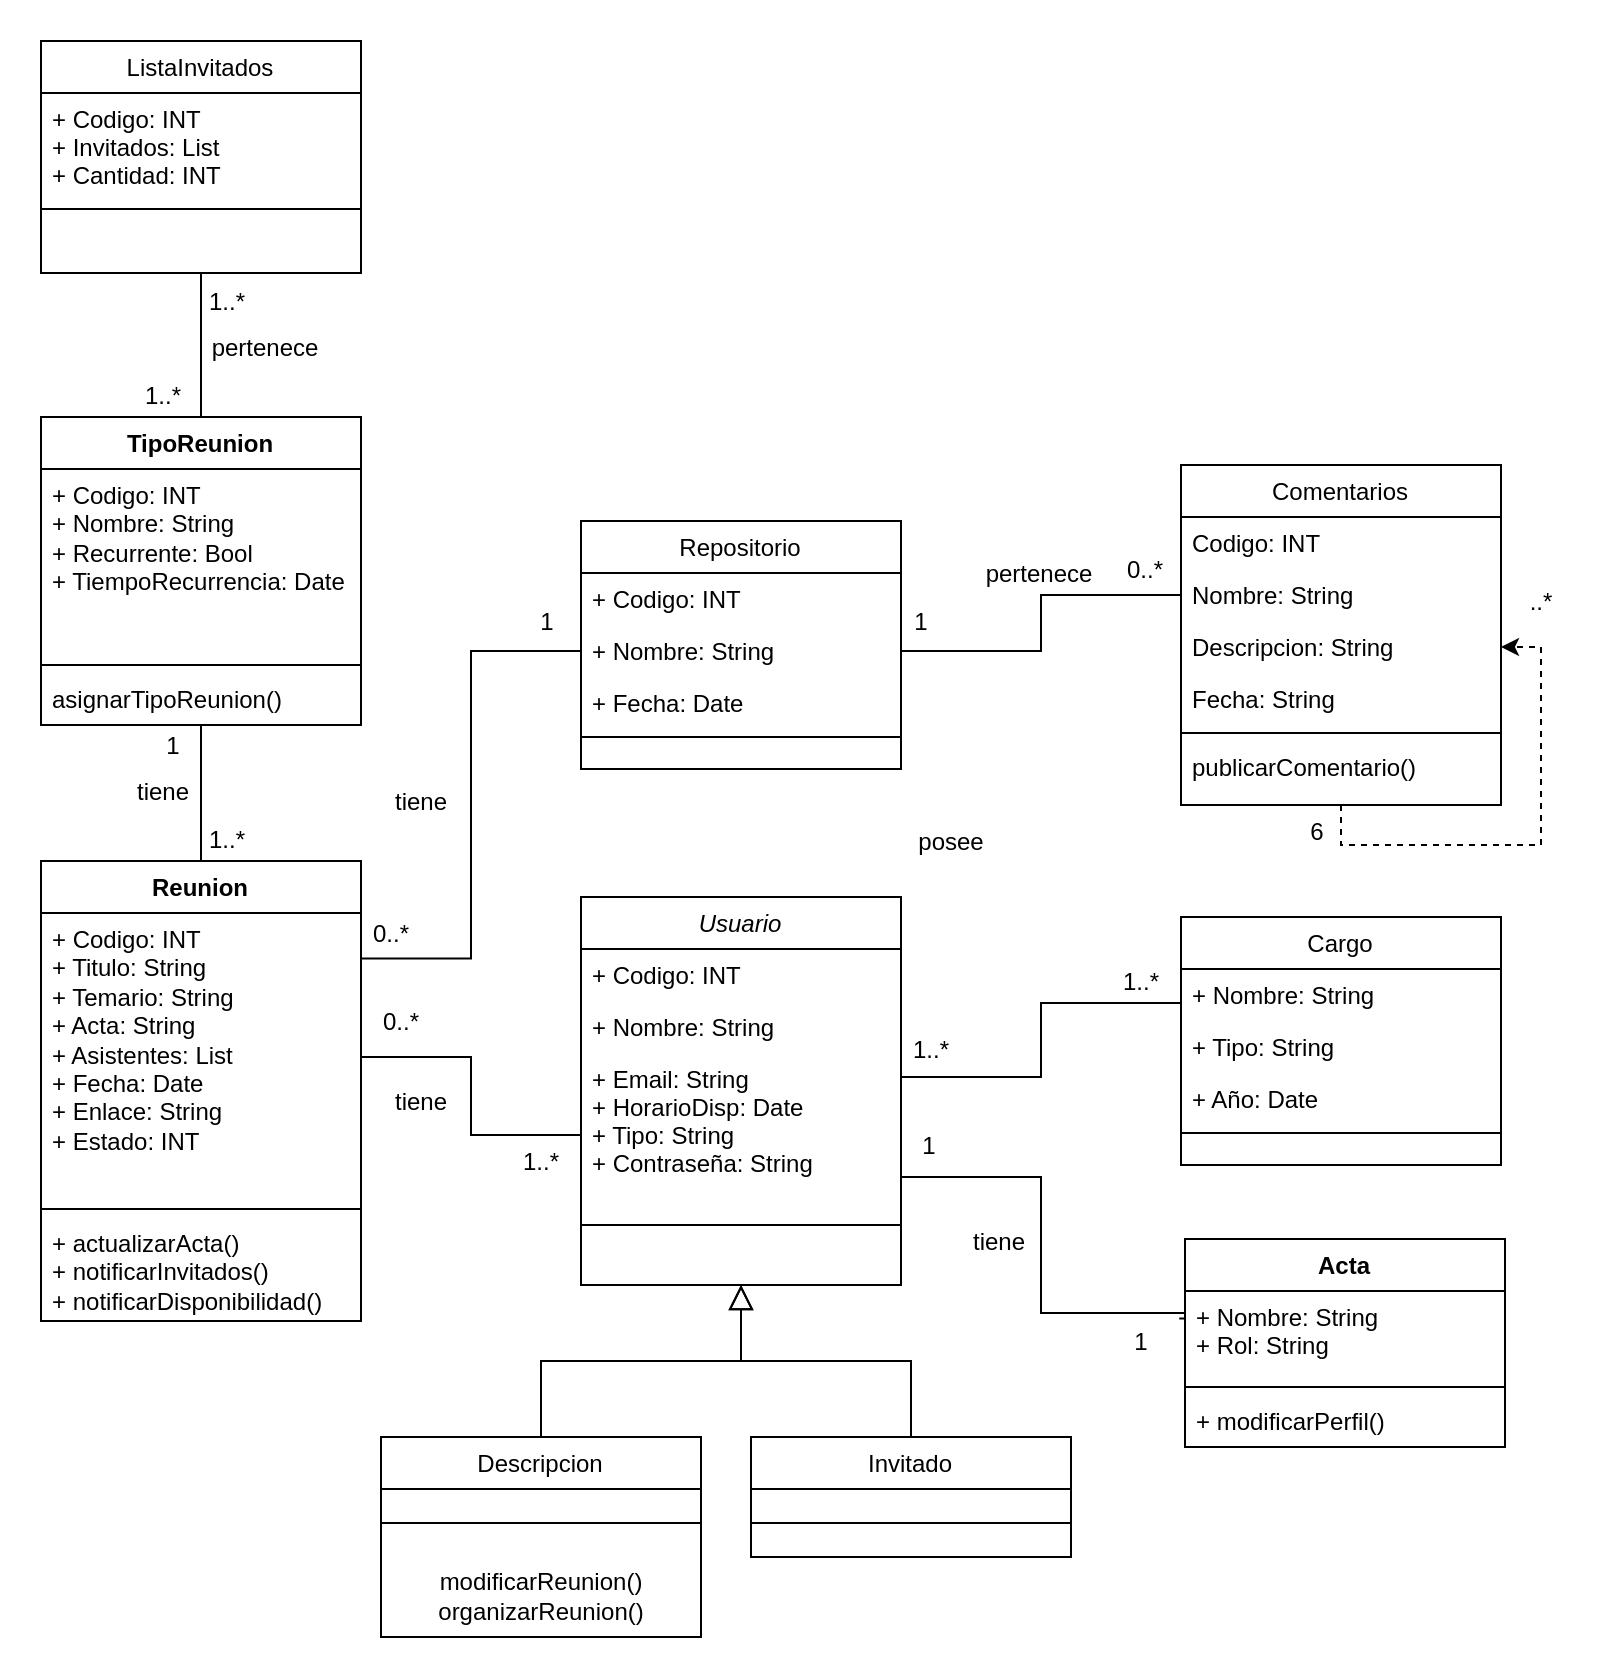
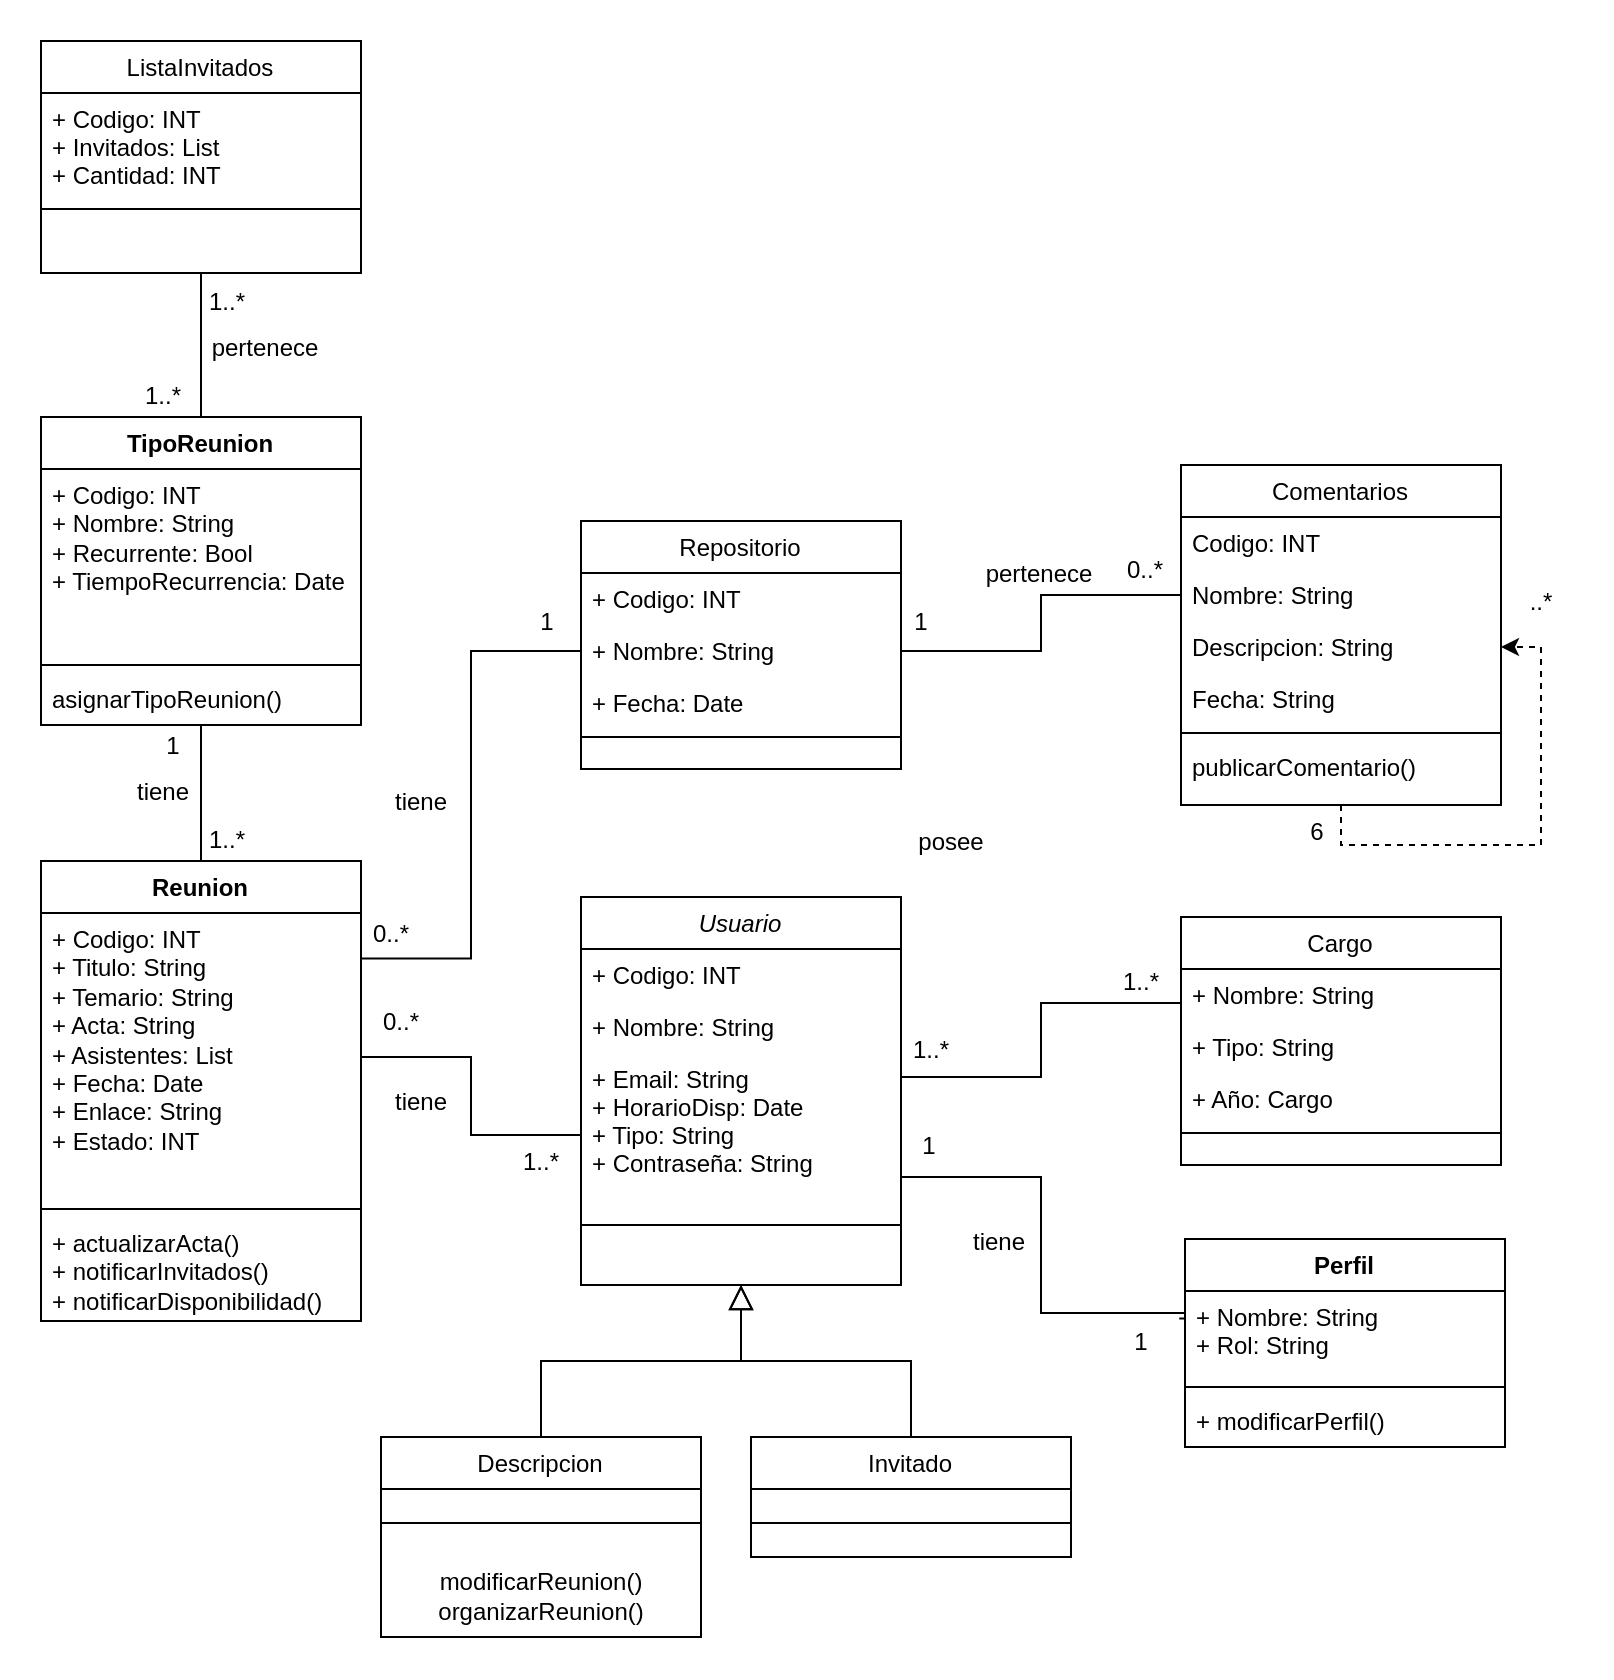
(1257, 1100) -> (1263, 1100)
(1345, 1267) -> (1345, 1267)
